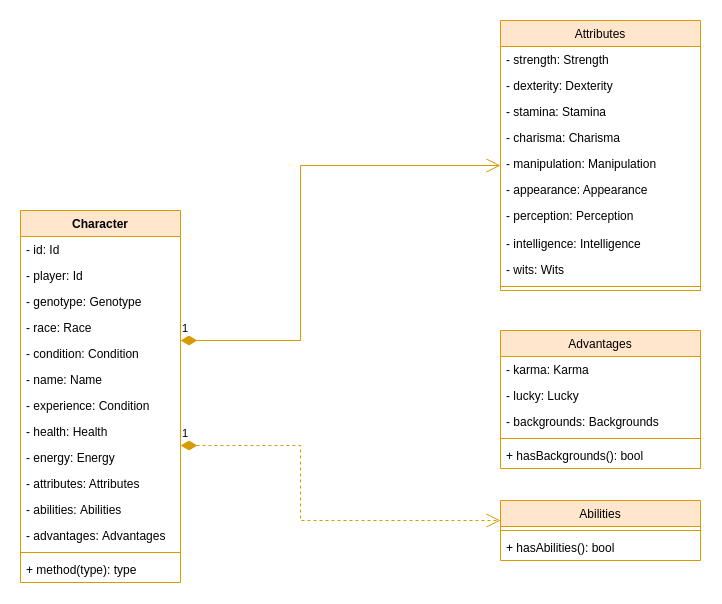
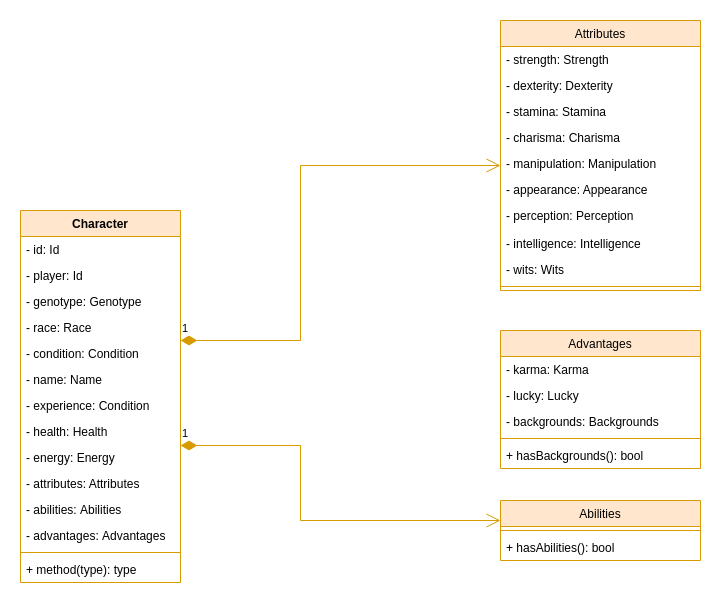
(310, 521) -> (310, 521)
